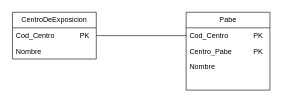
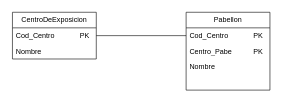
(228, 20) -> (228, 20)
